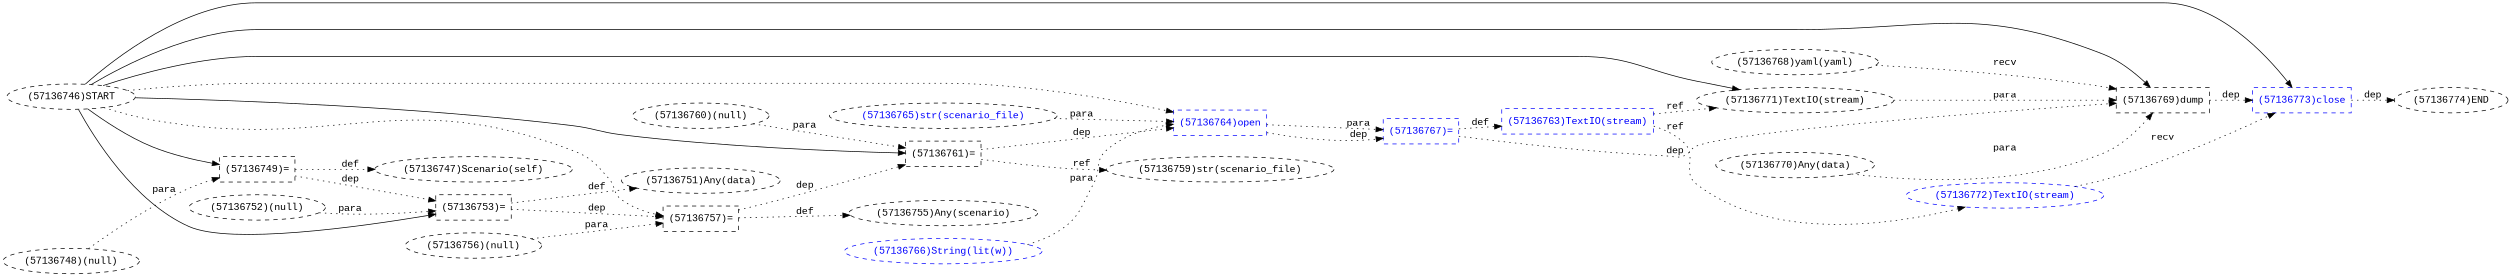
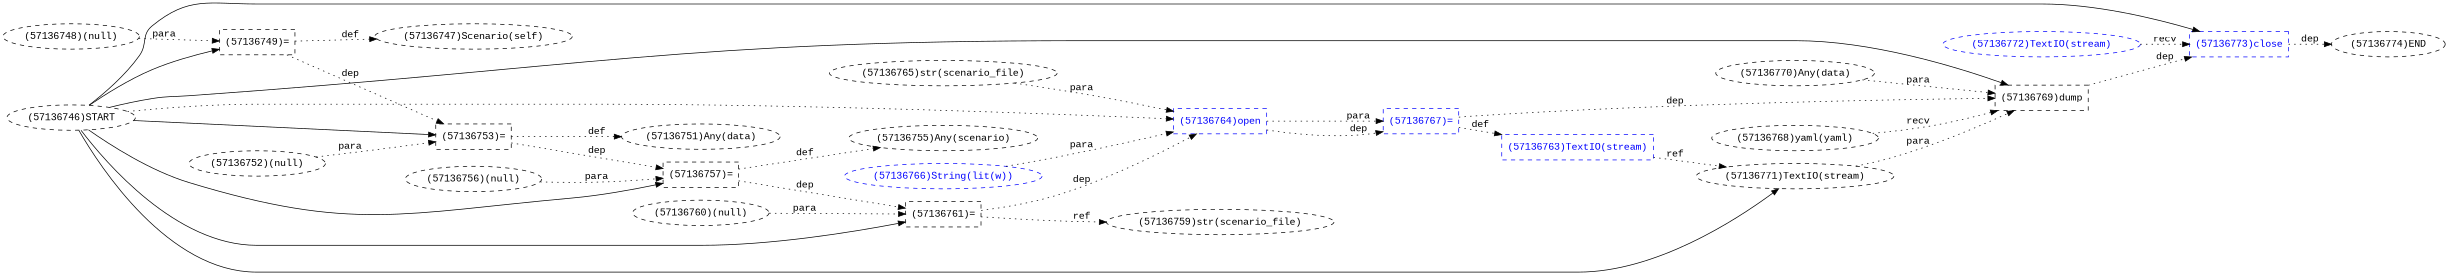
(943, 116) -> (943, 73)
(394, 121) -> (365, 214)
(1784, 220) -> none
